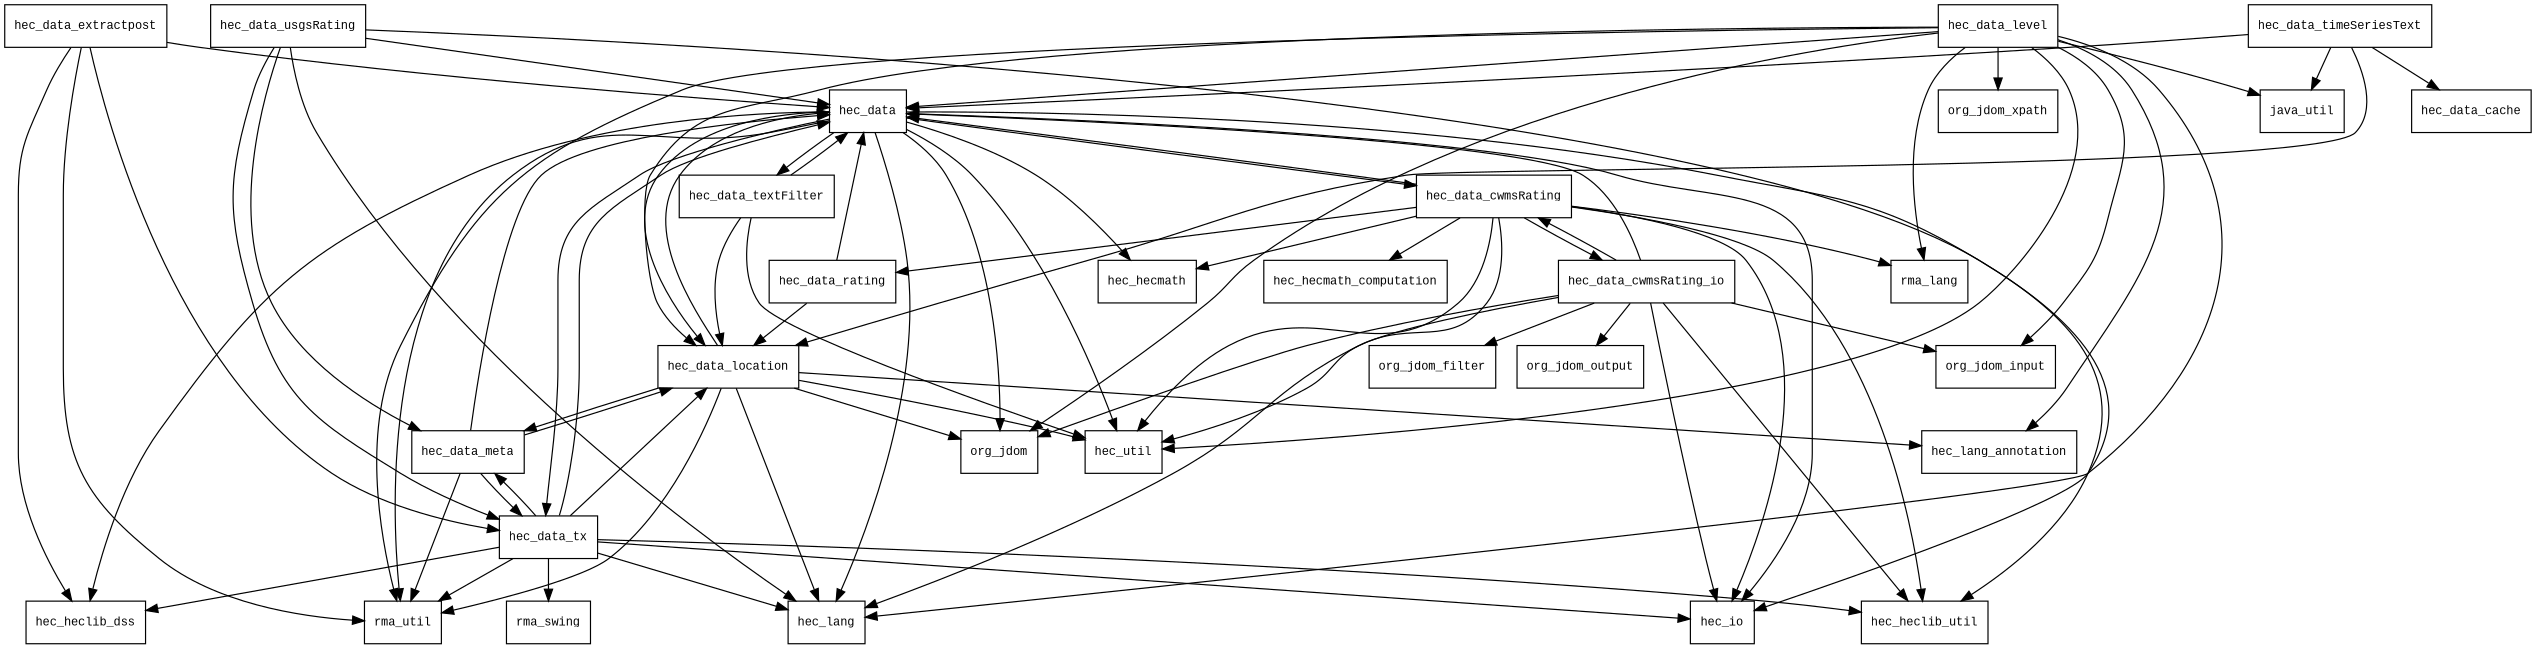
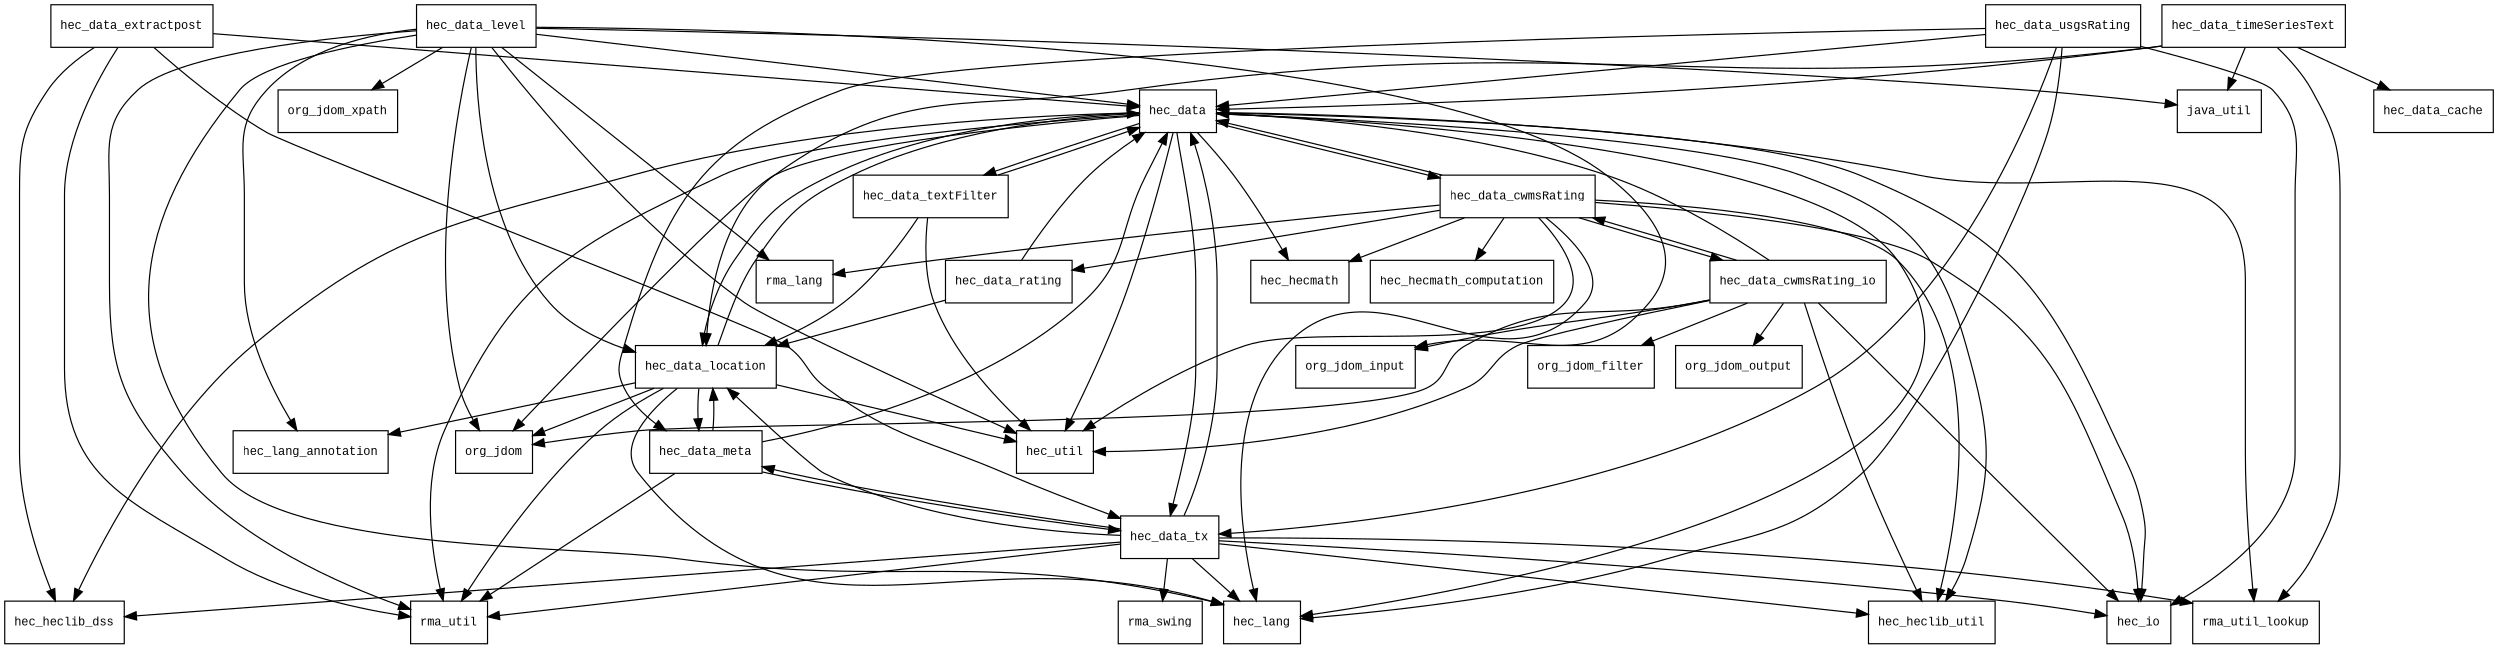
none -> (2256, 622)
